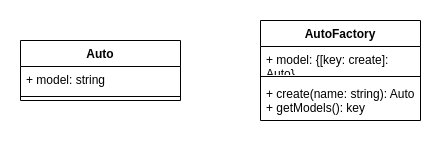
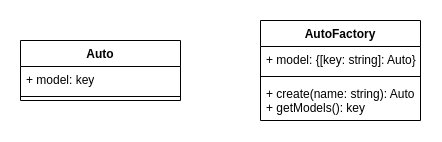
(342, 68) -> (342, 68)
(69, 81) -> (61, 81)
